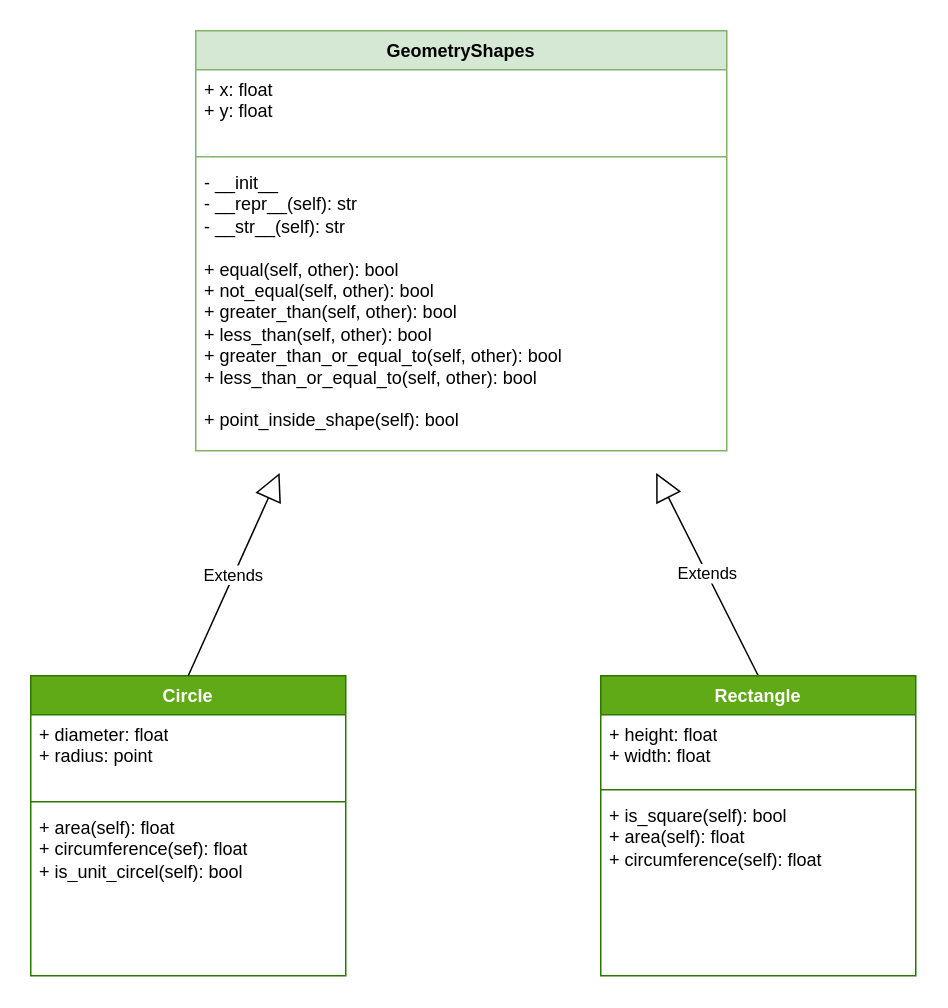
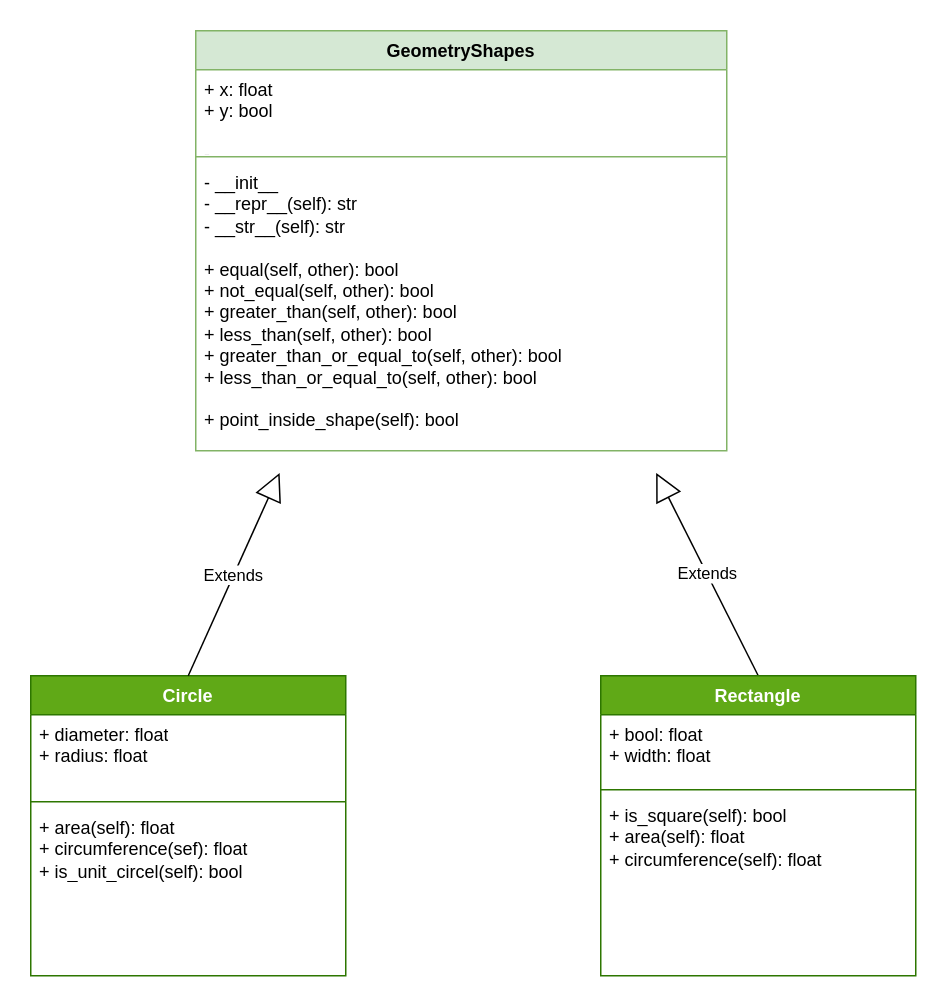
(246, 113) -> (246, 113)
(114, 747) -> (114, 747)
(674, 747) -> (669, 747)
